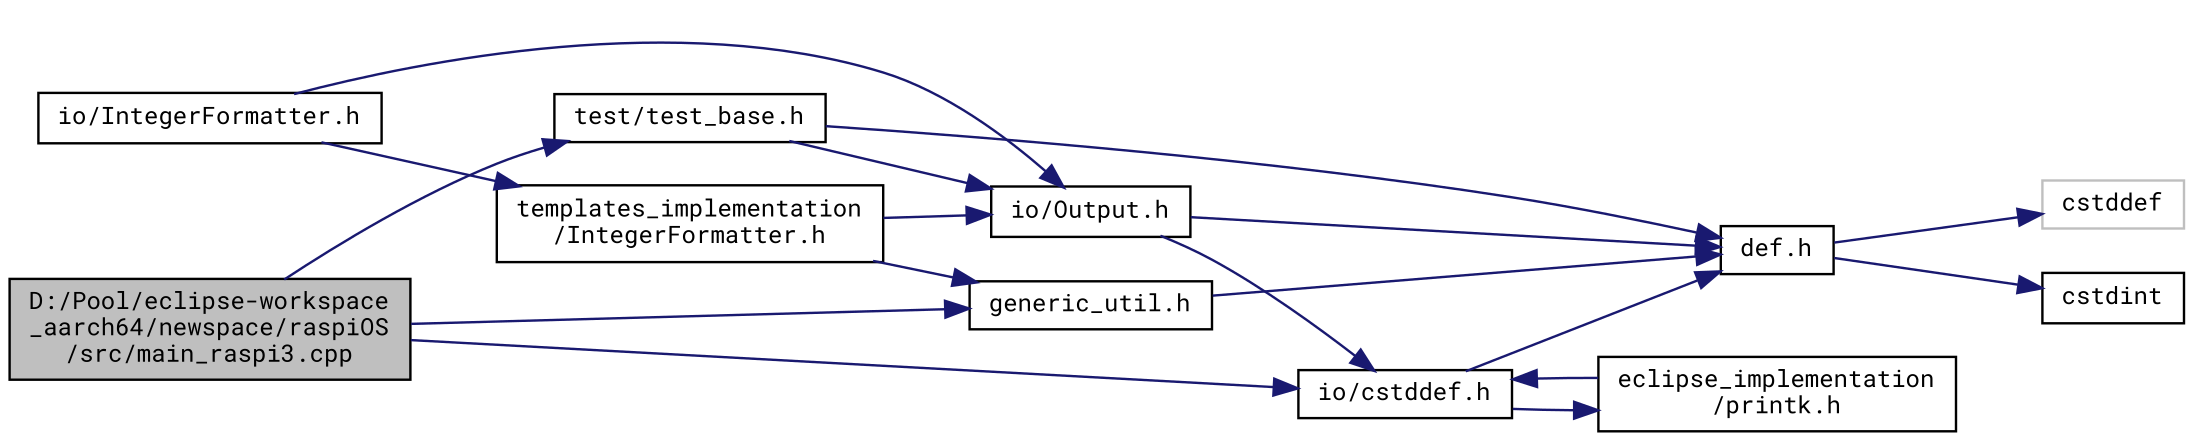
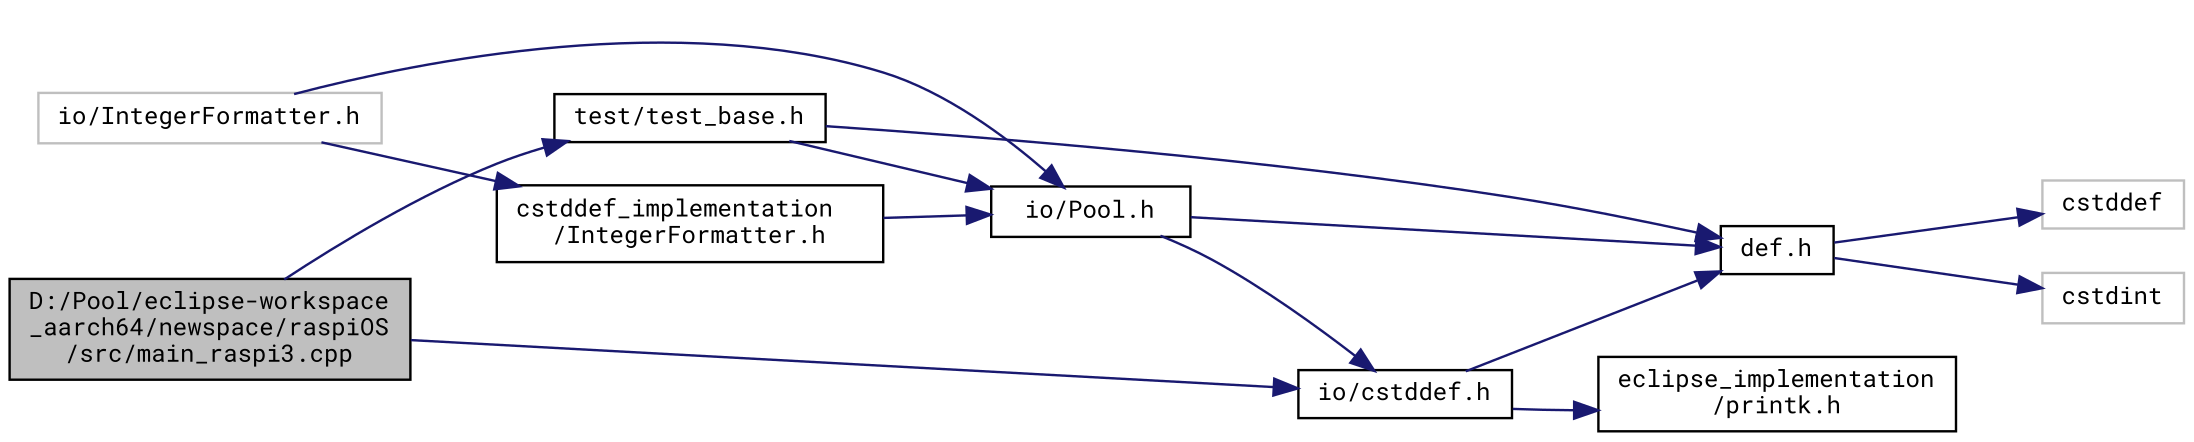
(210, 118) -> (210, 118)
(1091, 212) -> (1091, 212)
(690, 224) -> (690, 224)
(2113, 298) -> (2113, 298)
(1091, 305) -> none
(1568, 378) -> none
